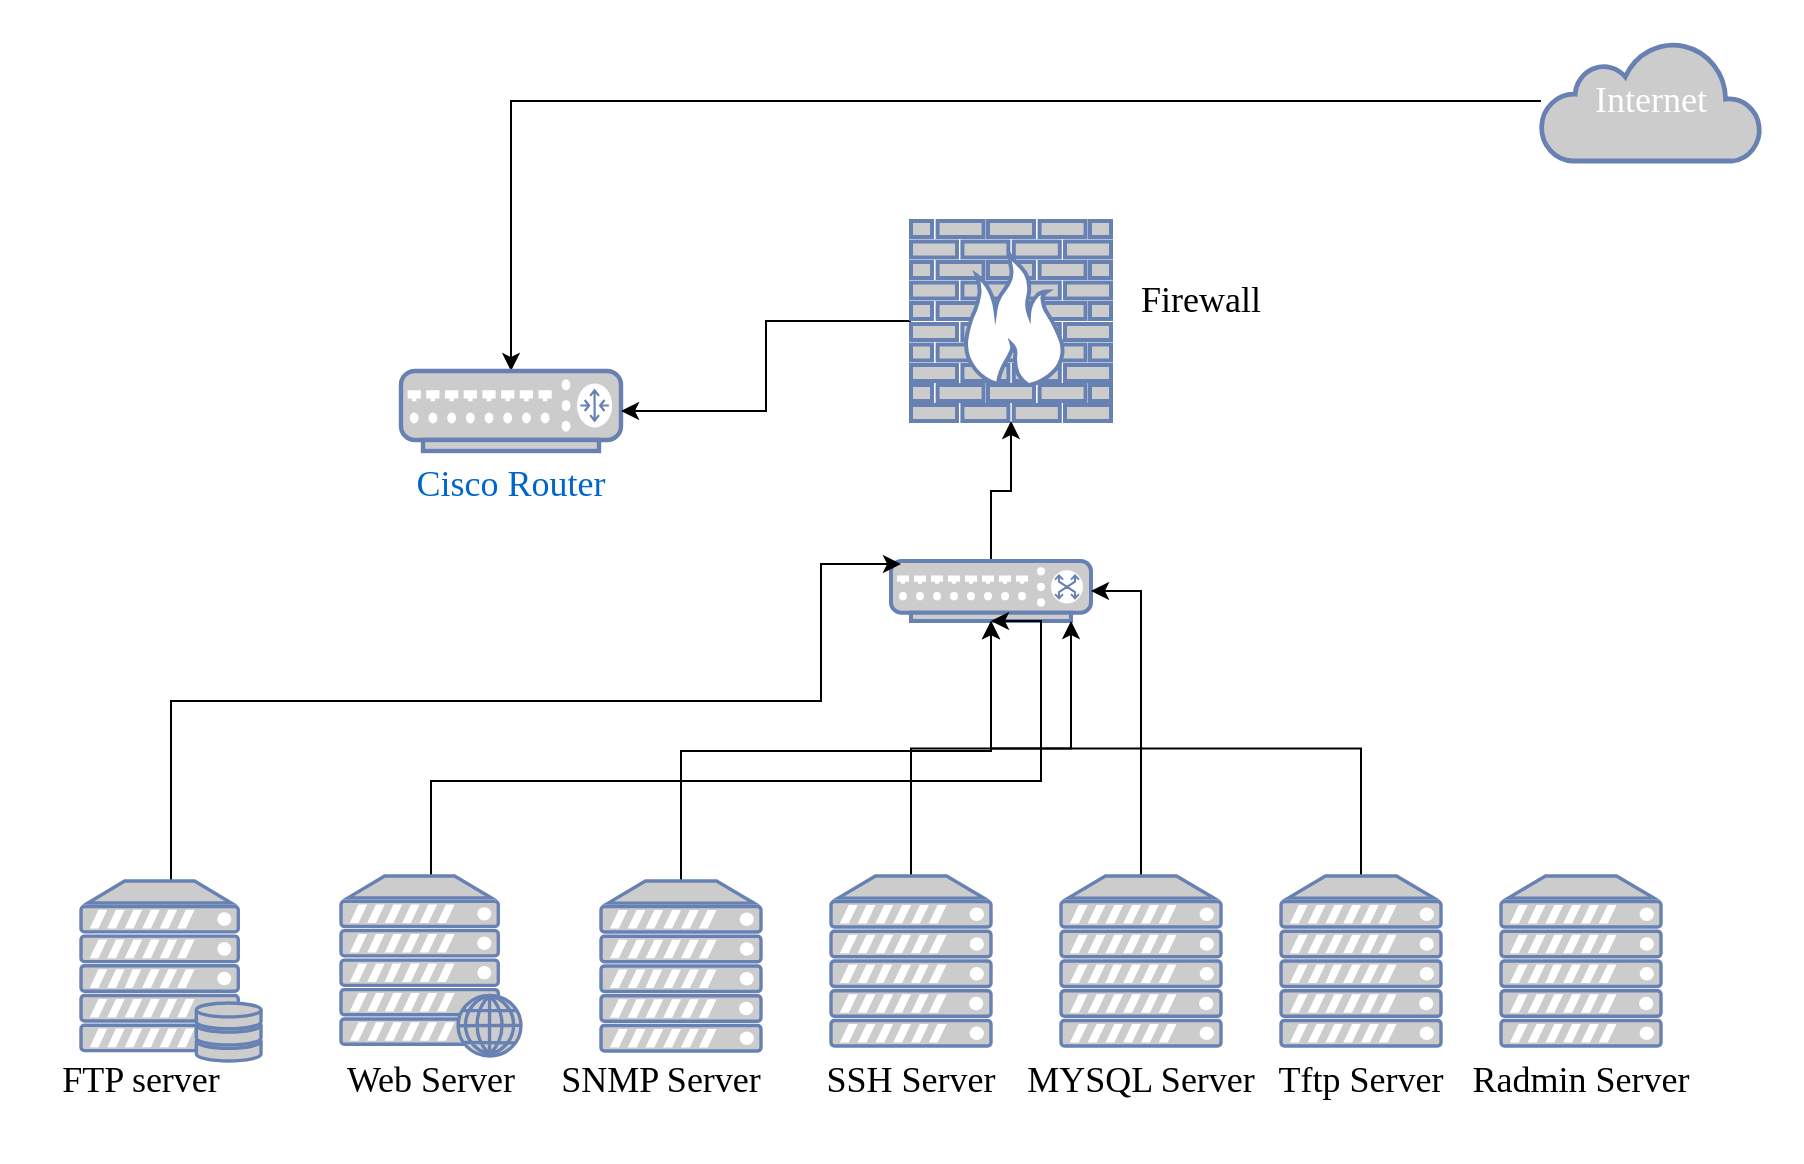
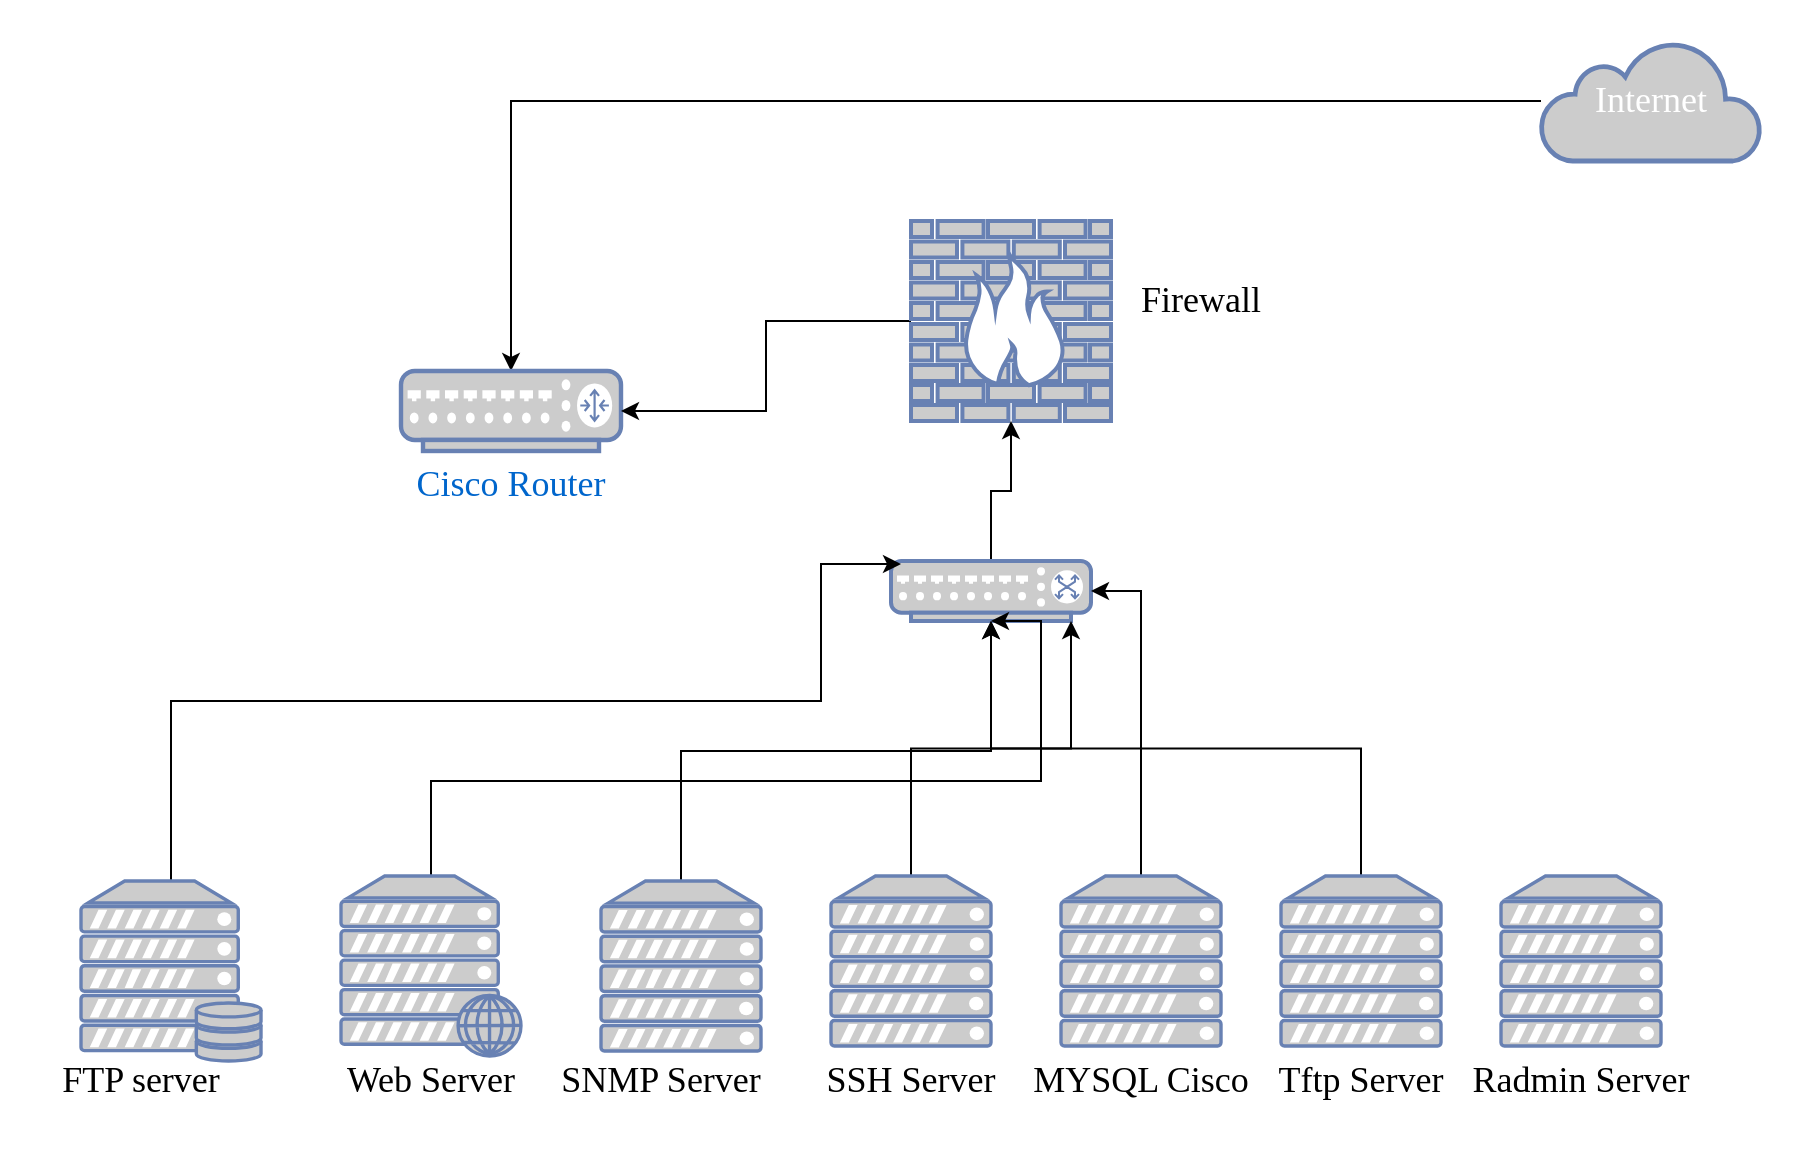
(1142, 1081) -> (1142, 1081)
